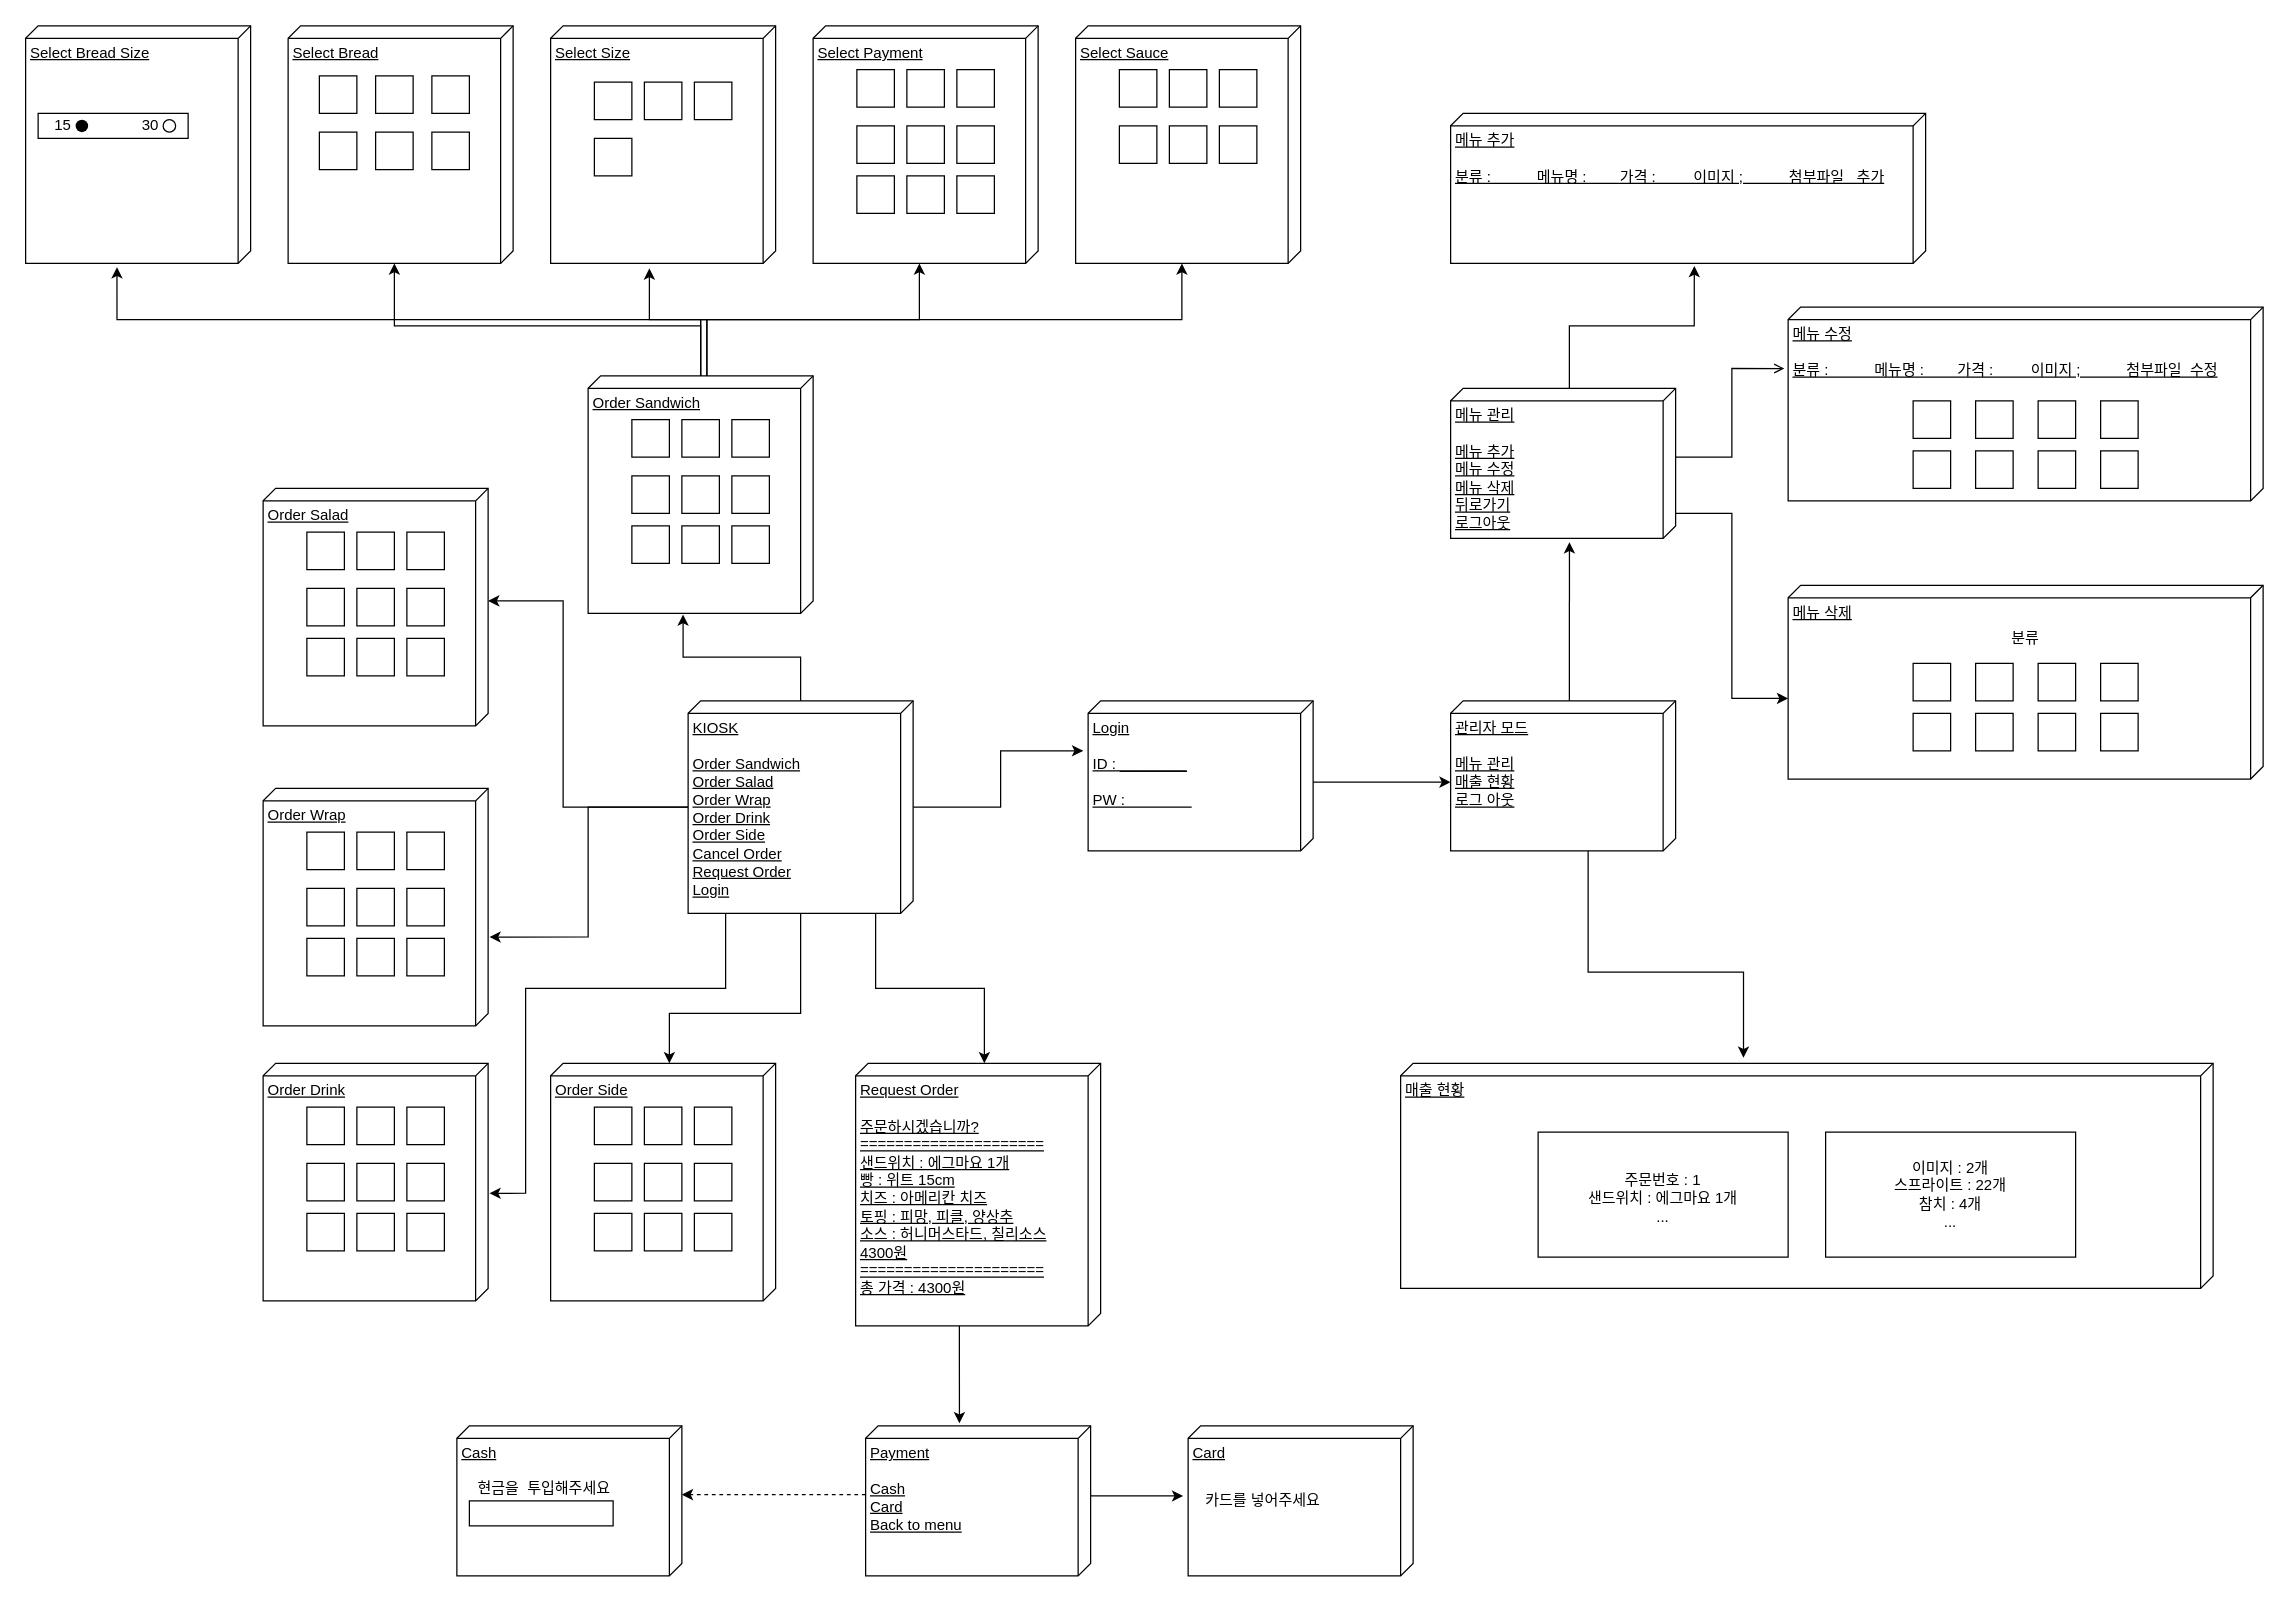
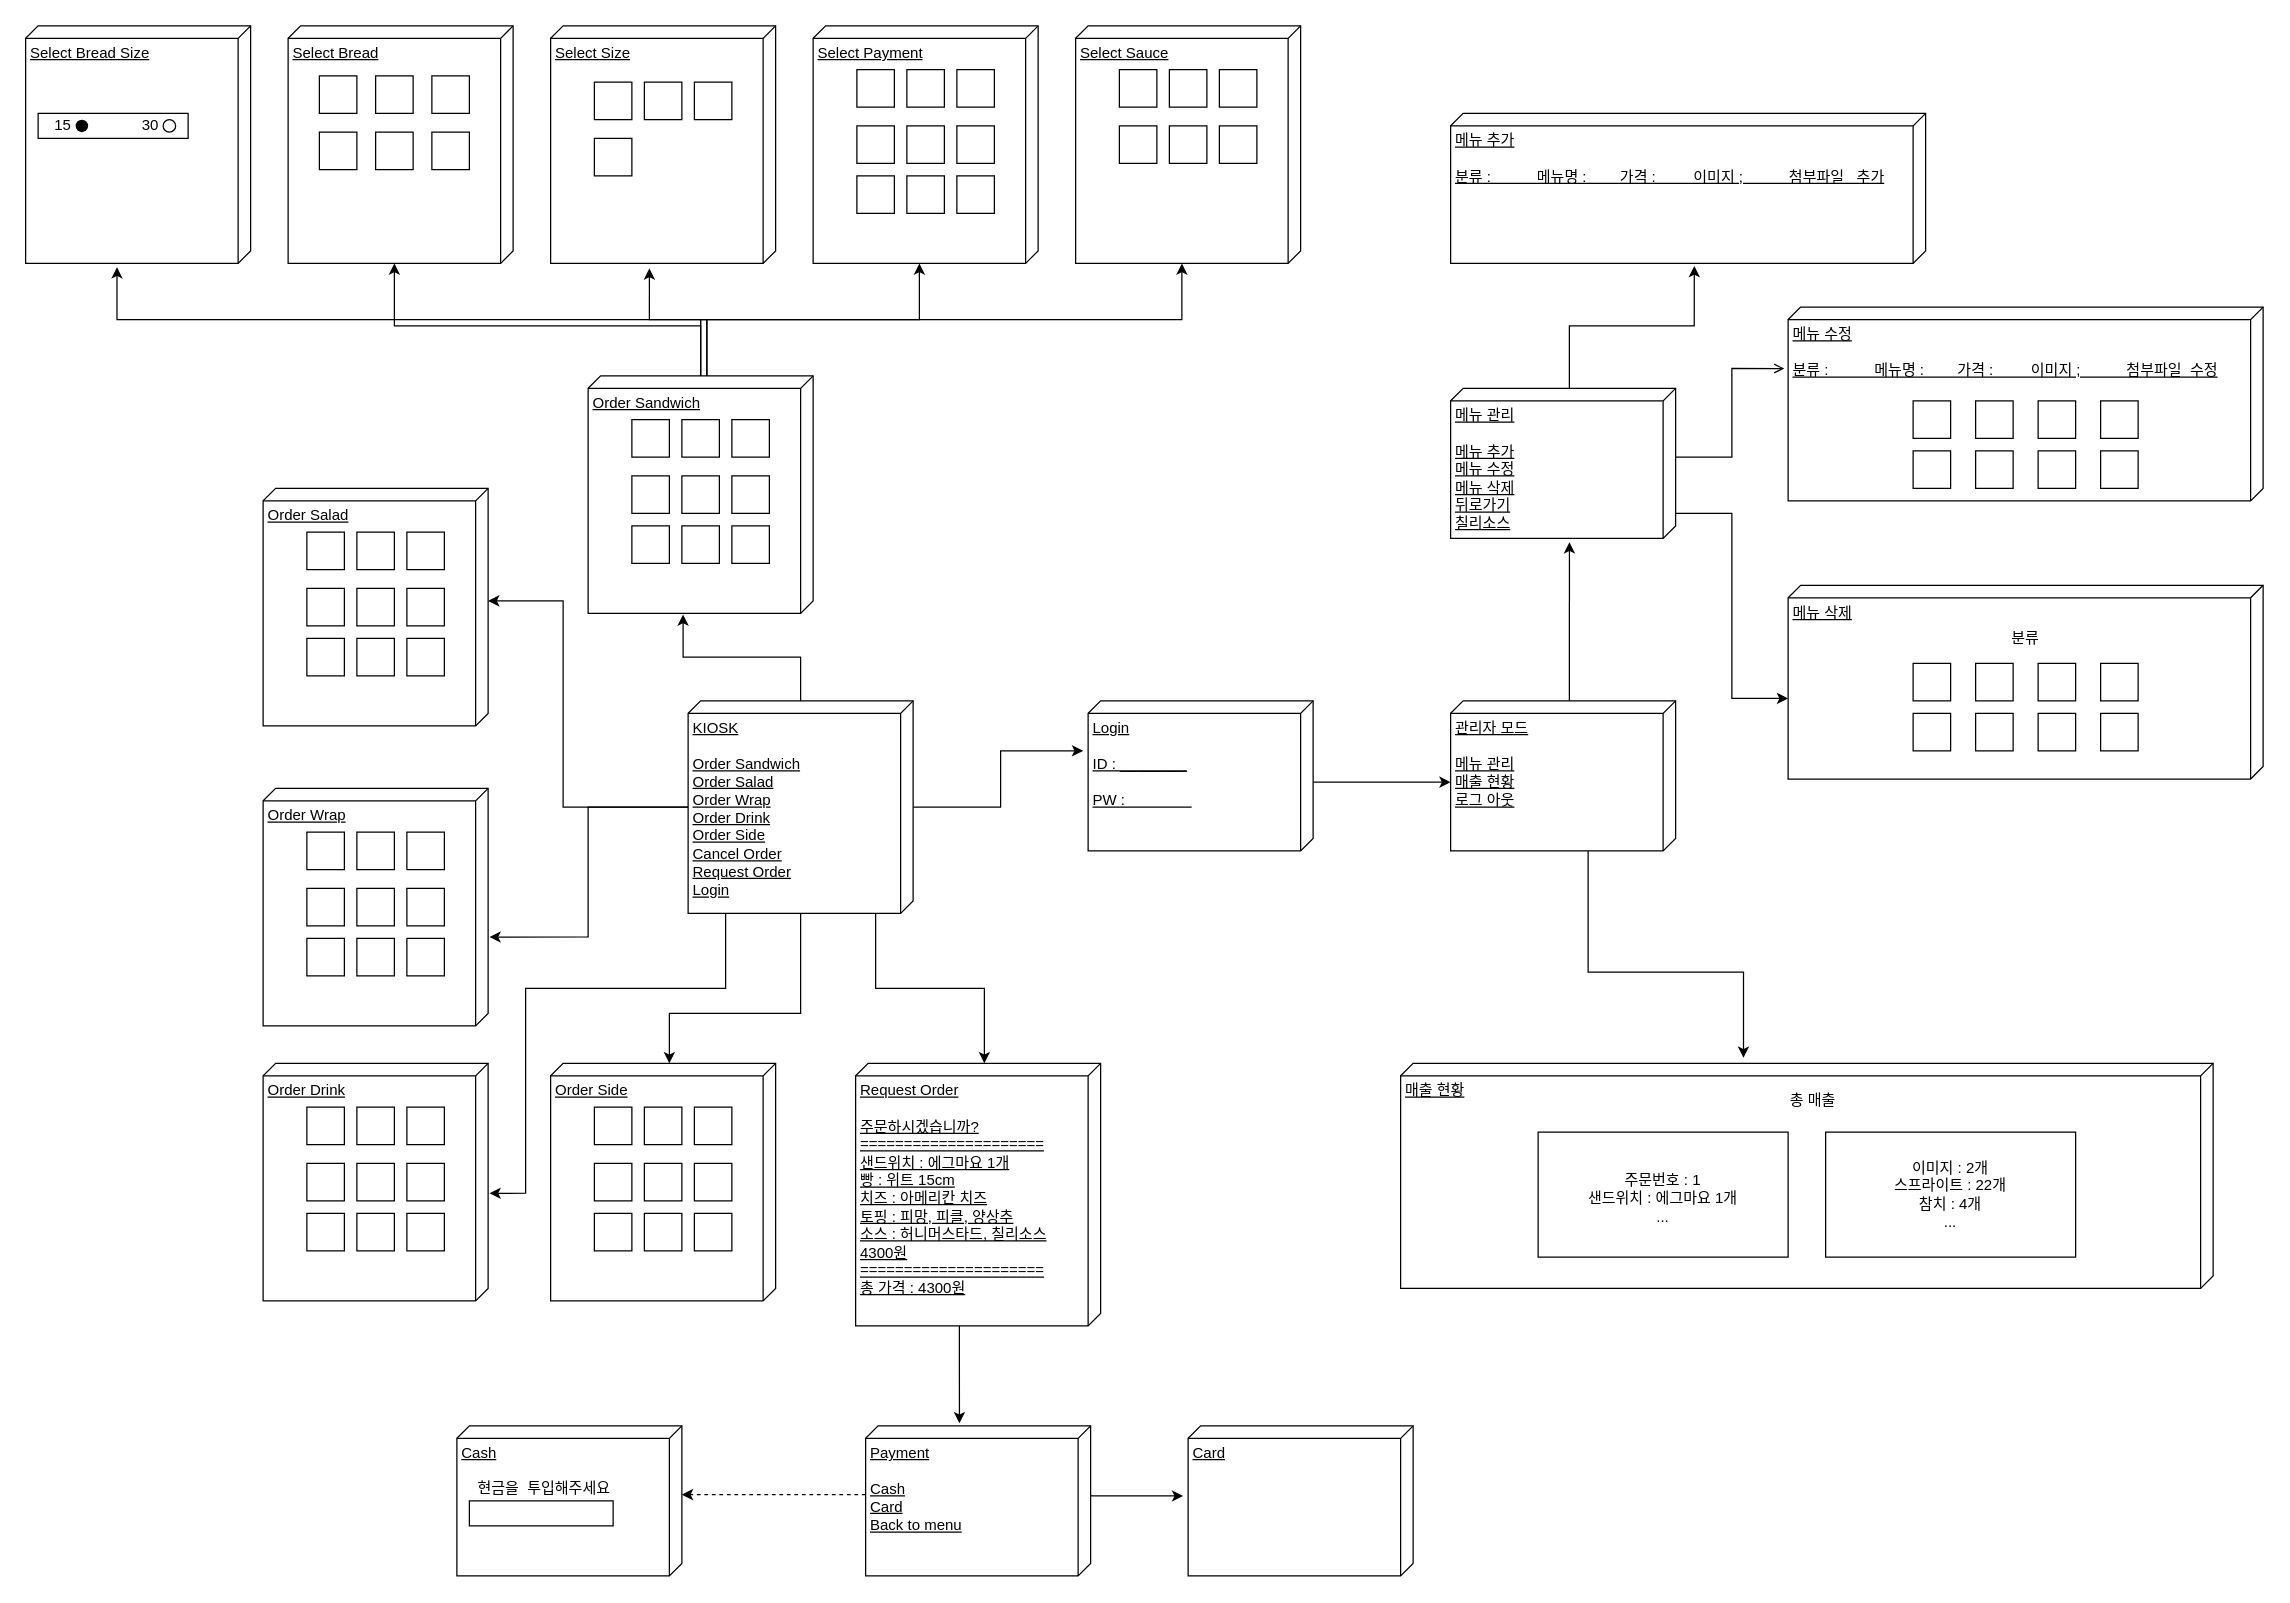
(1488, 461) -> (1488, 461)
none -> (1813, 1101)
(1263, 1501) -> none
